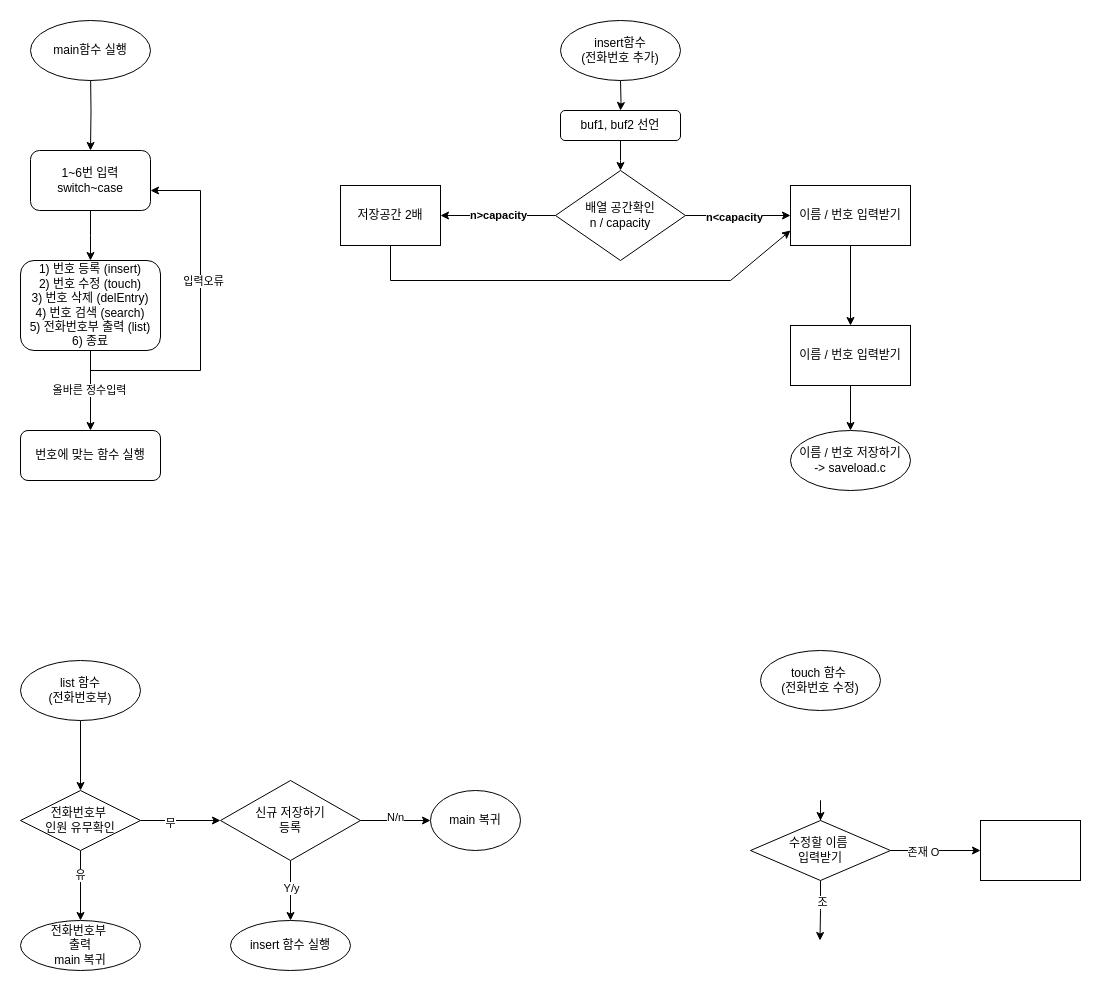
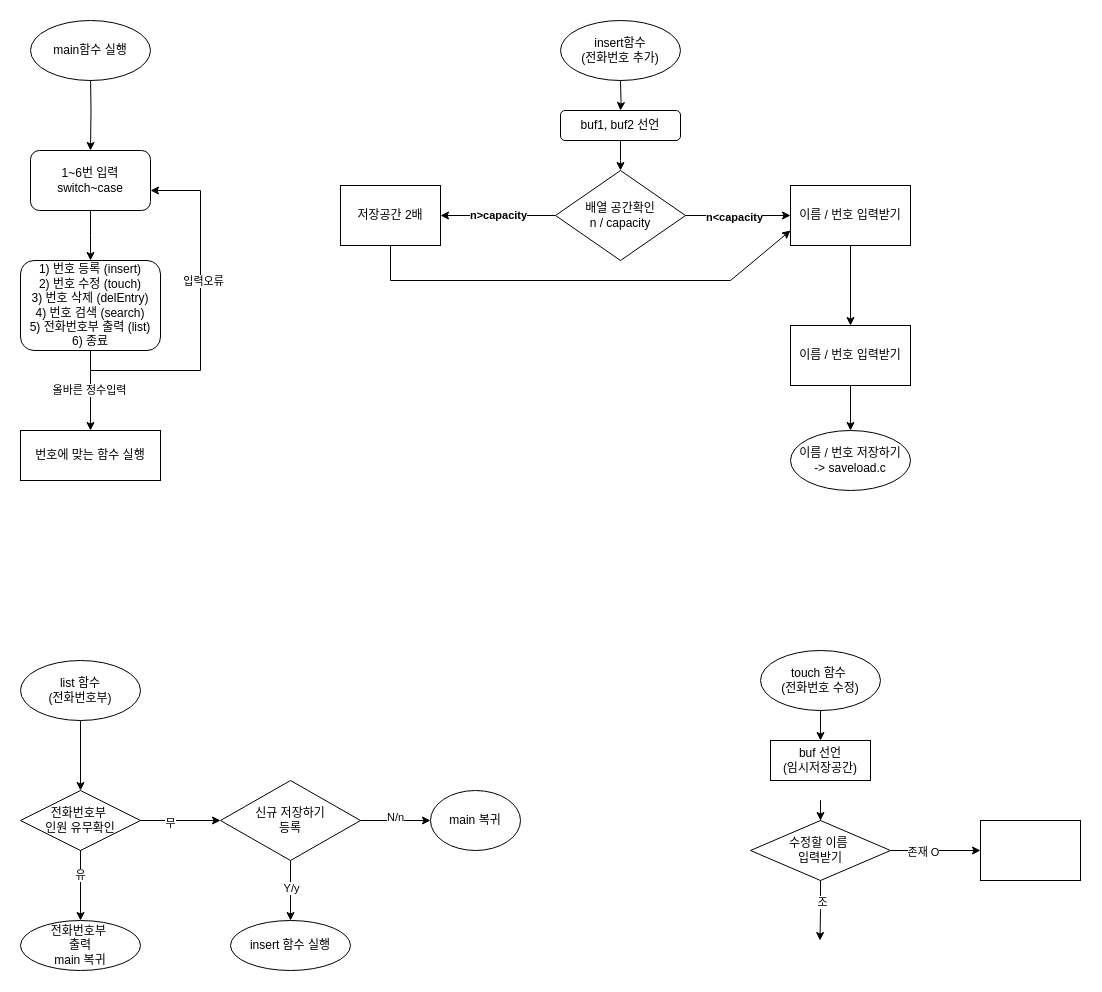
(91, 456) -> (91, 456)
none -> (821, 730)
none -> (821, 761)
